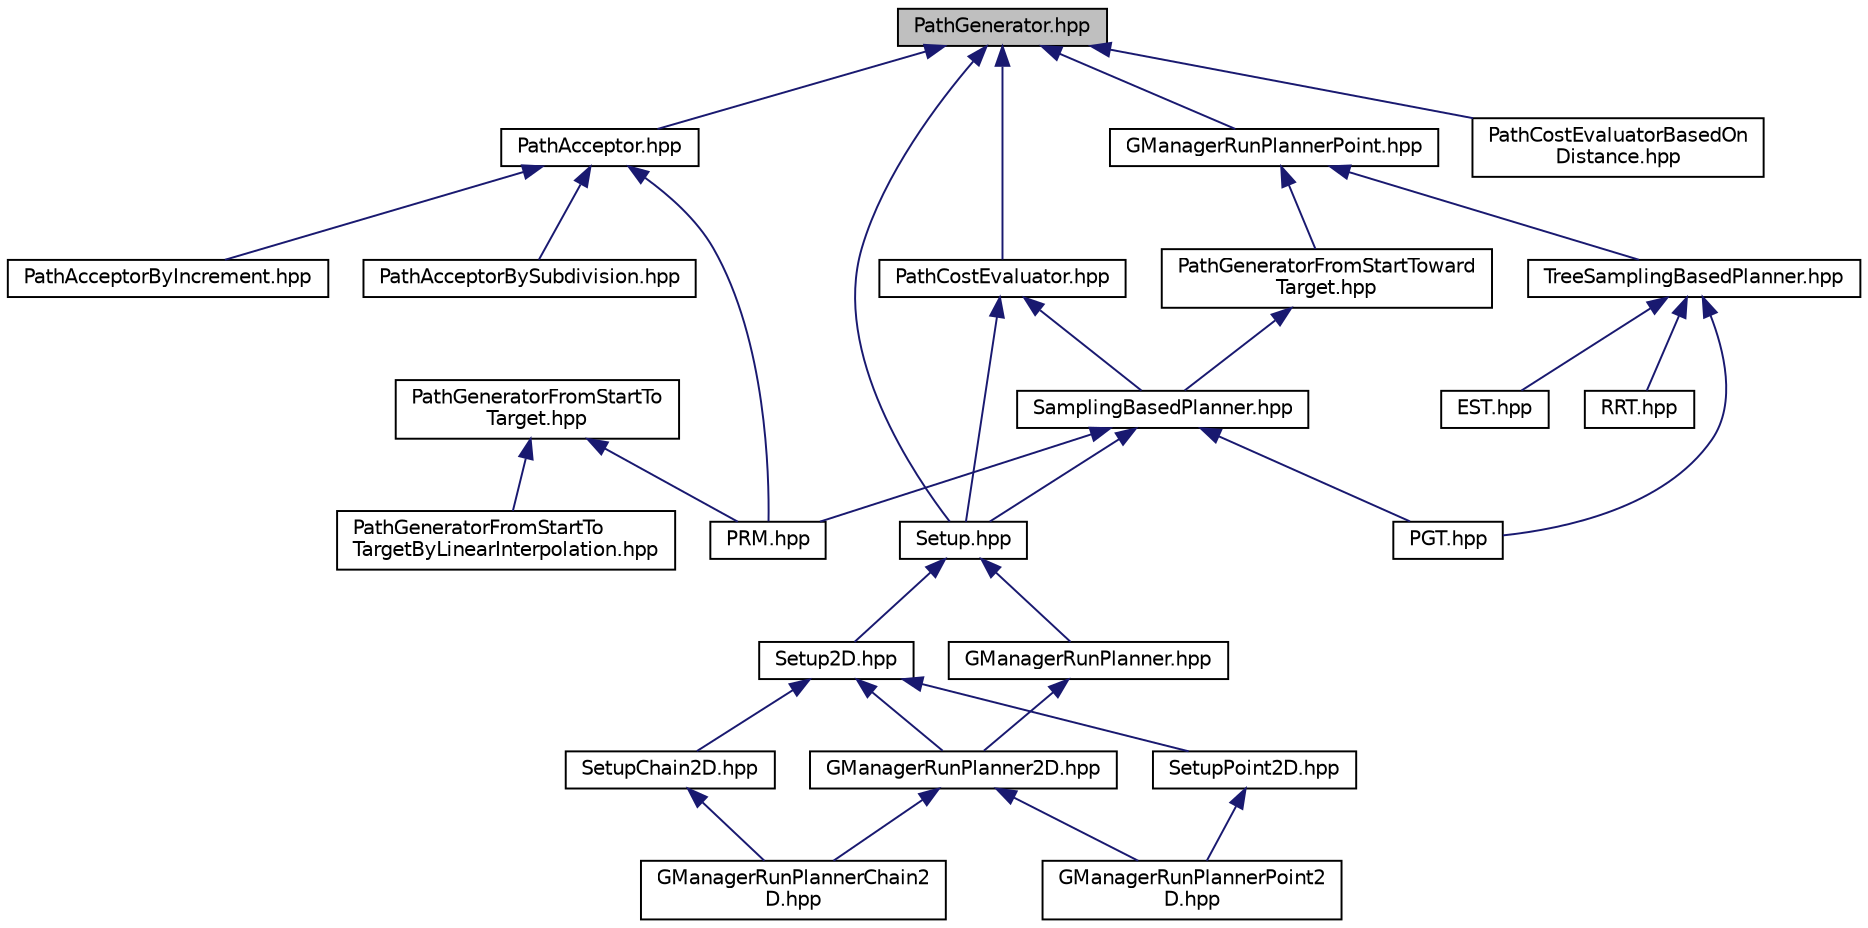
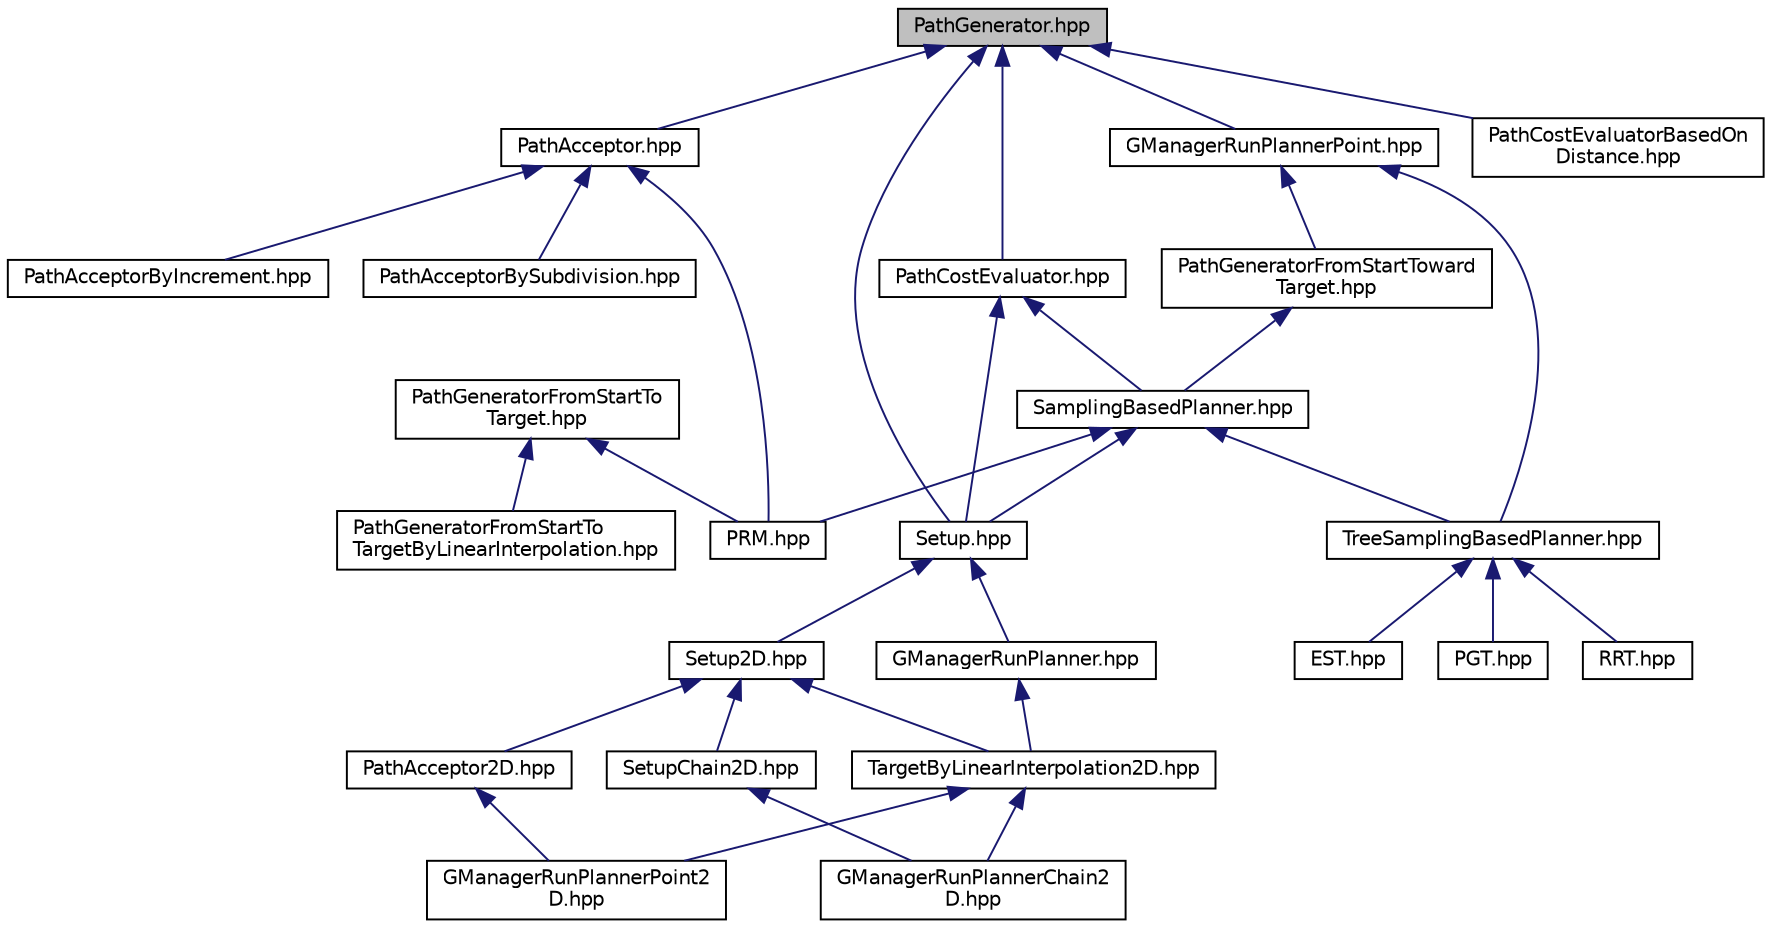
(1314, 479) -> (1337, 478)
(963, 770) -> (1034, 770)
(1255, 770) -> (459, 770)
